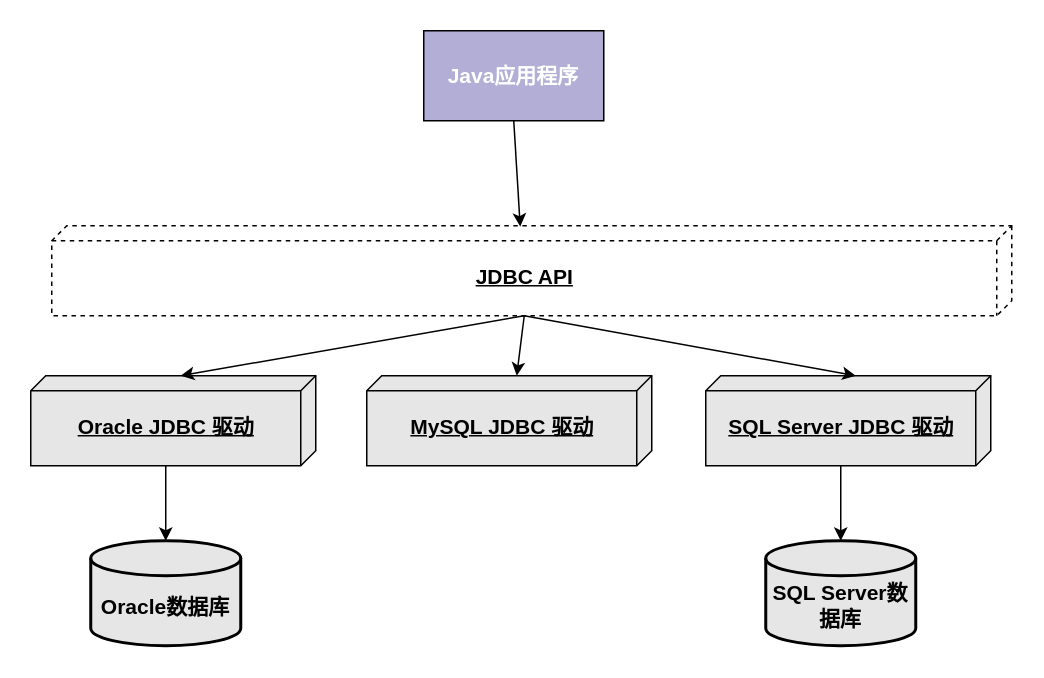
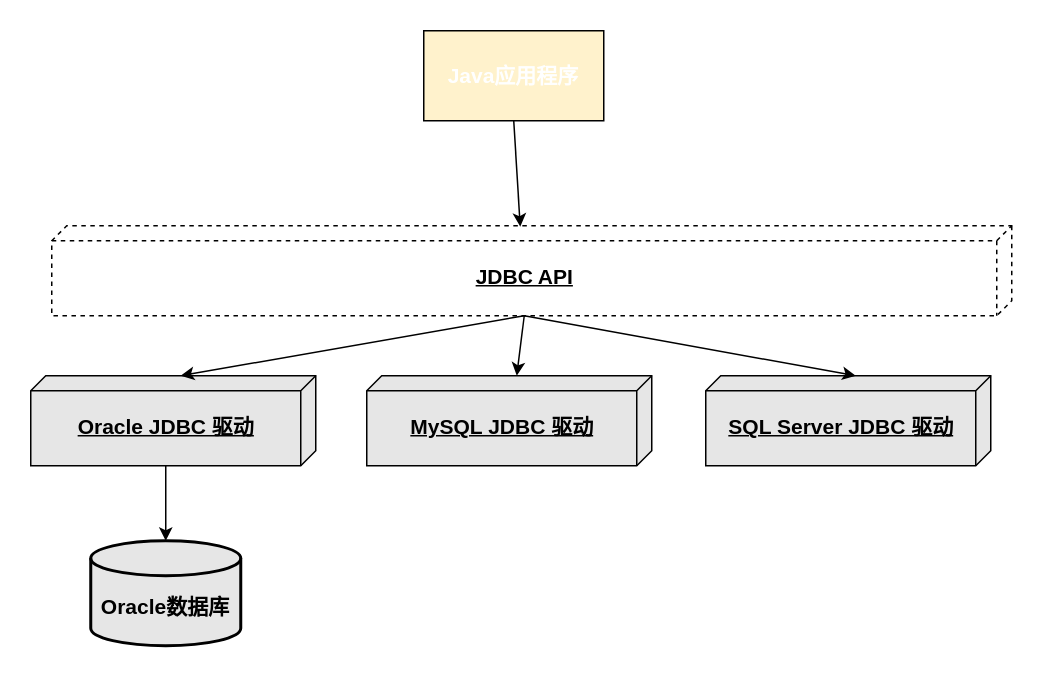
(514, 76) -> (514, 76)
(841, 498) -> none
(841, 593) -> none
